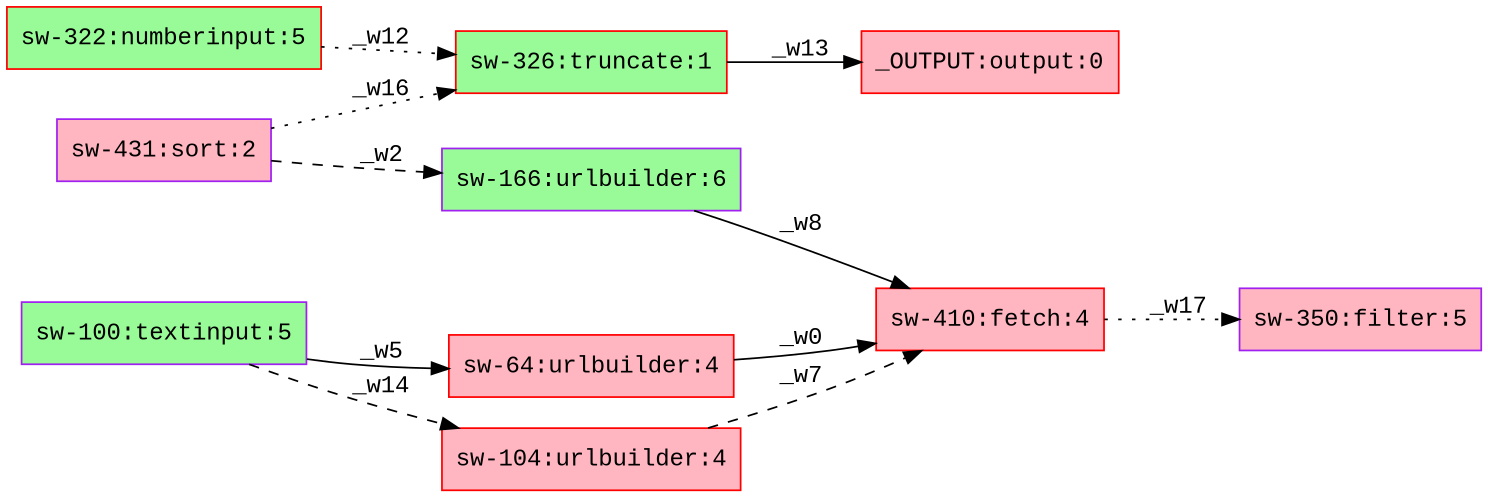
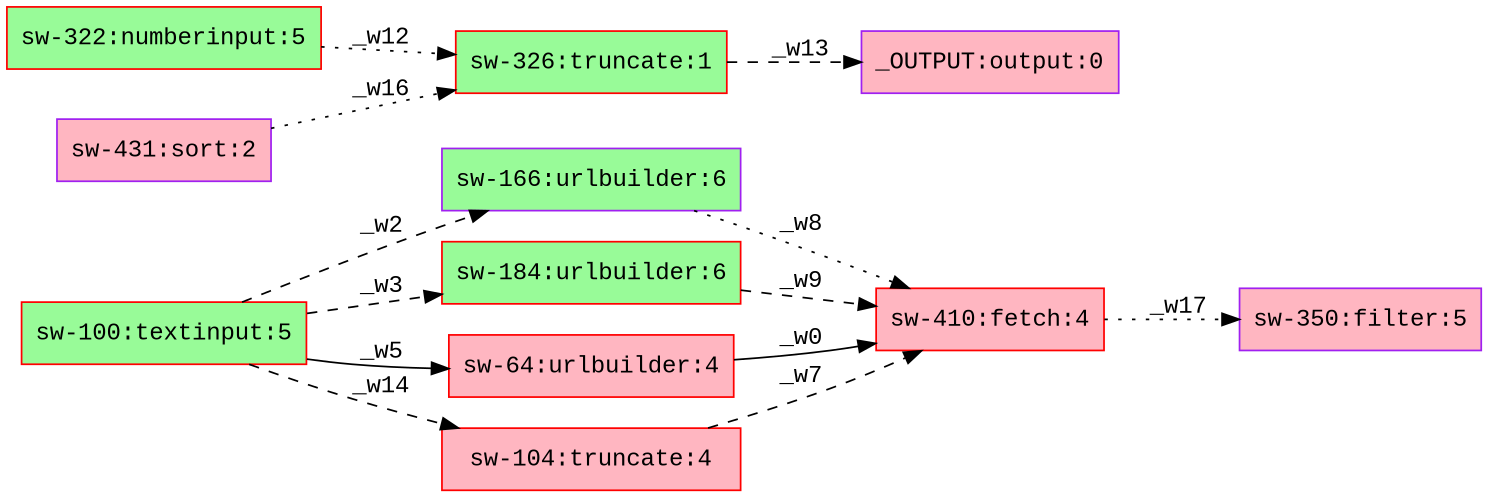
(785, 62) -> (785, 62)
(990, 62) -> (990, 62)
(347, 167) -> (356, 258)
(794, 245) -> (794, 245)
none -> (591, 273)
(164, 333) -> (164, 333)
(591, 459) -> (591, 459)
